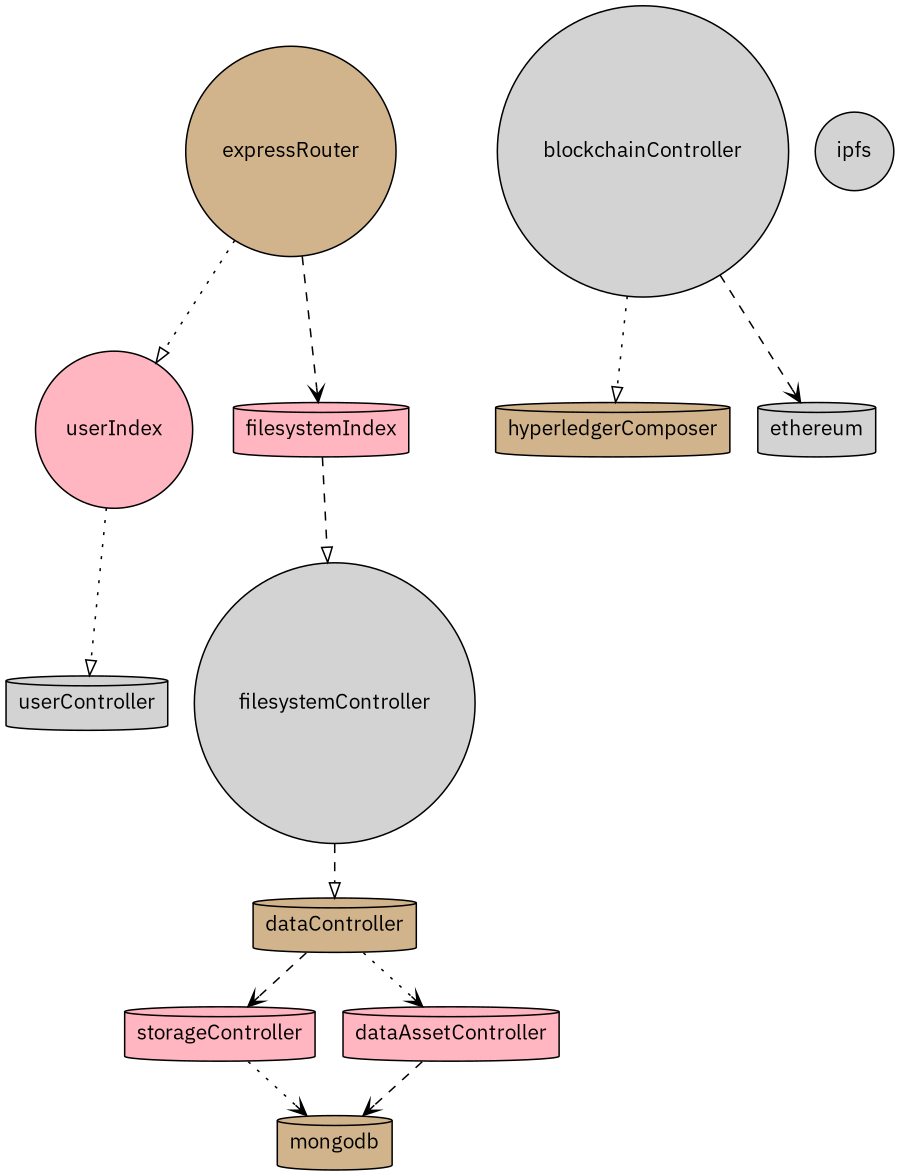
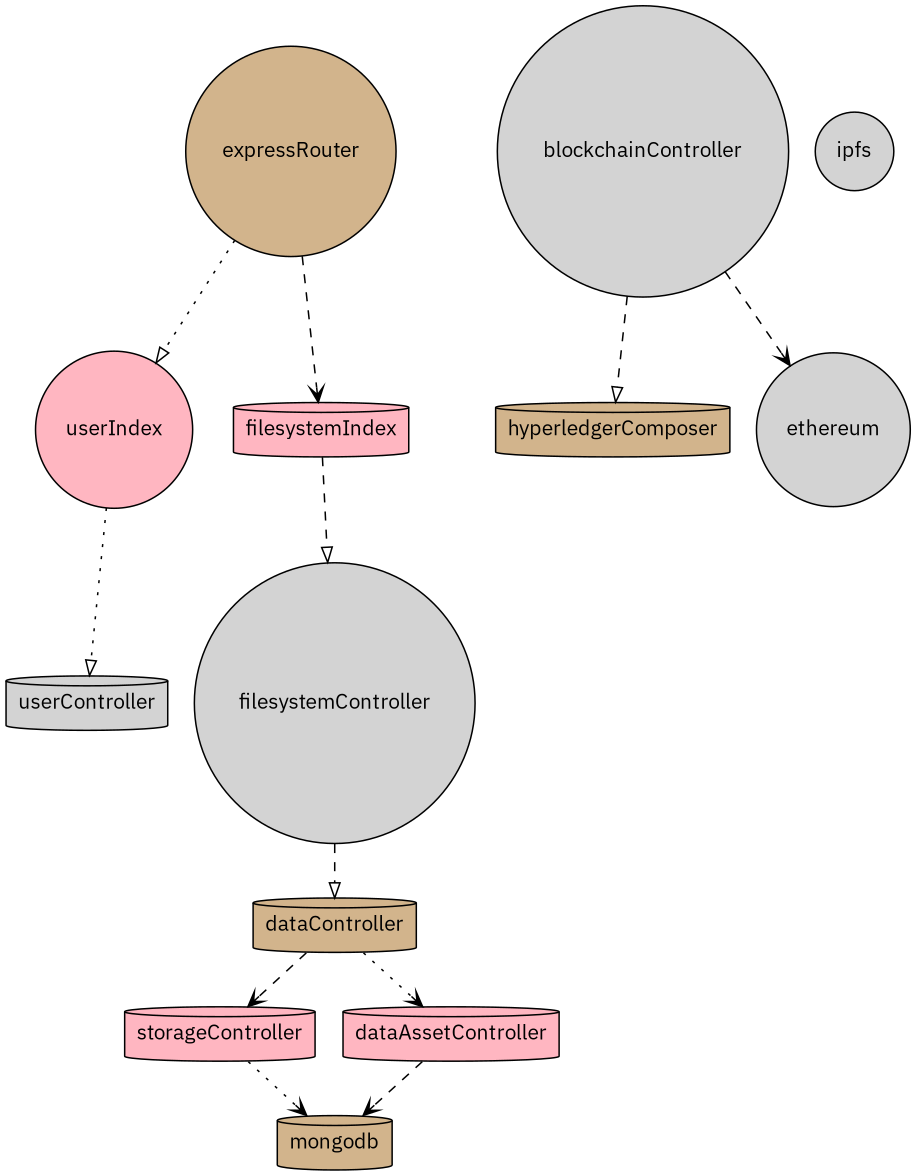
(622, 341) -> (622, 341)
(817, 430) -> (833, 430)
